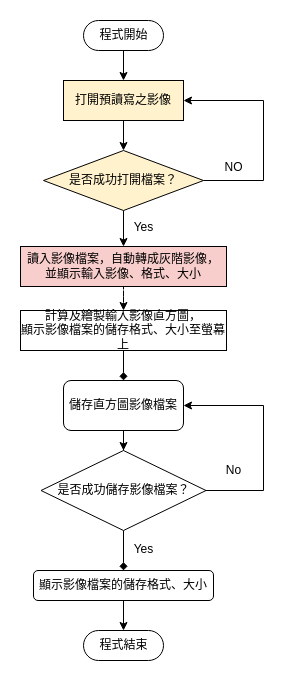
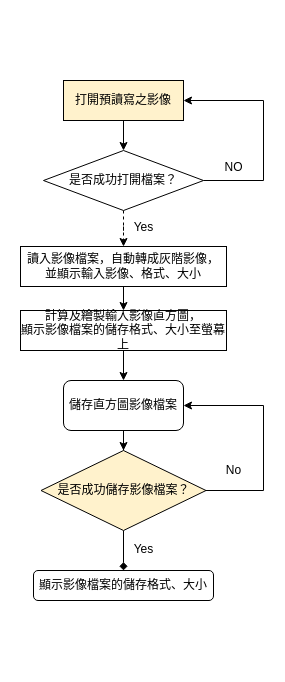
(124, 36) -> none
(124, 70) -> none
(124, 181) -> (124, 181)
(124, 230) -> (124, 230)
(124, 267) -> (124, 267)
(124, 290) -> (124, 290)
(124, 371) -> (124, 372)
(124, 491) -> (124, 491)
(124, 612) -> none
(124, 646) -> none
